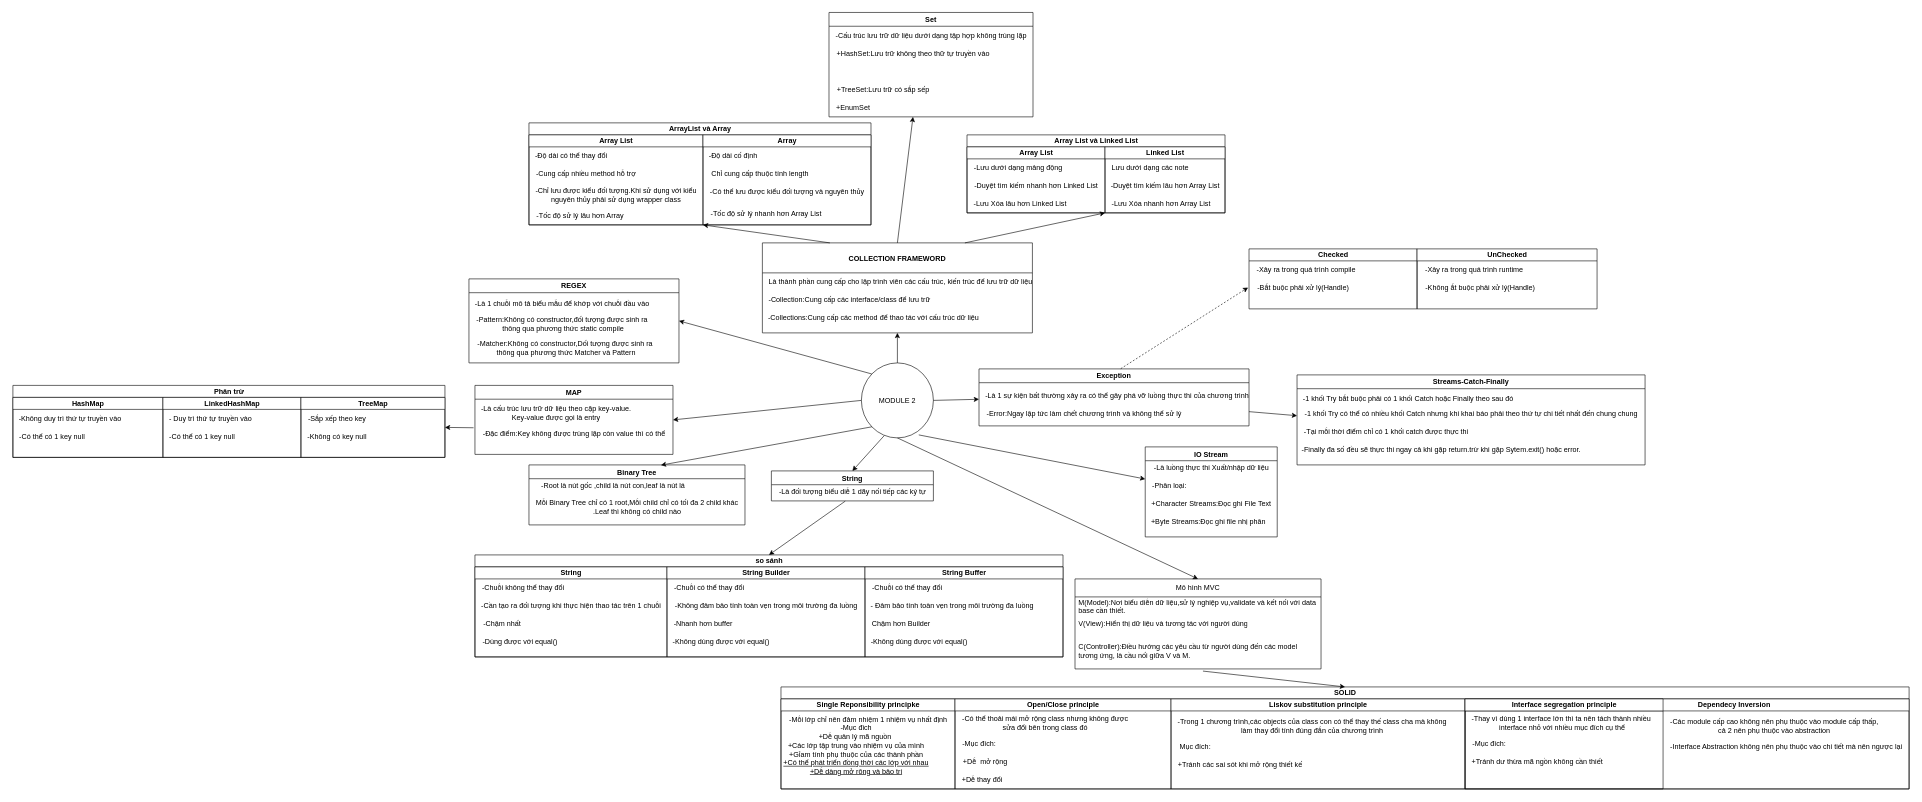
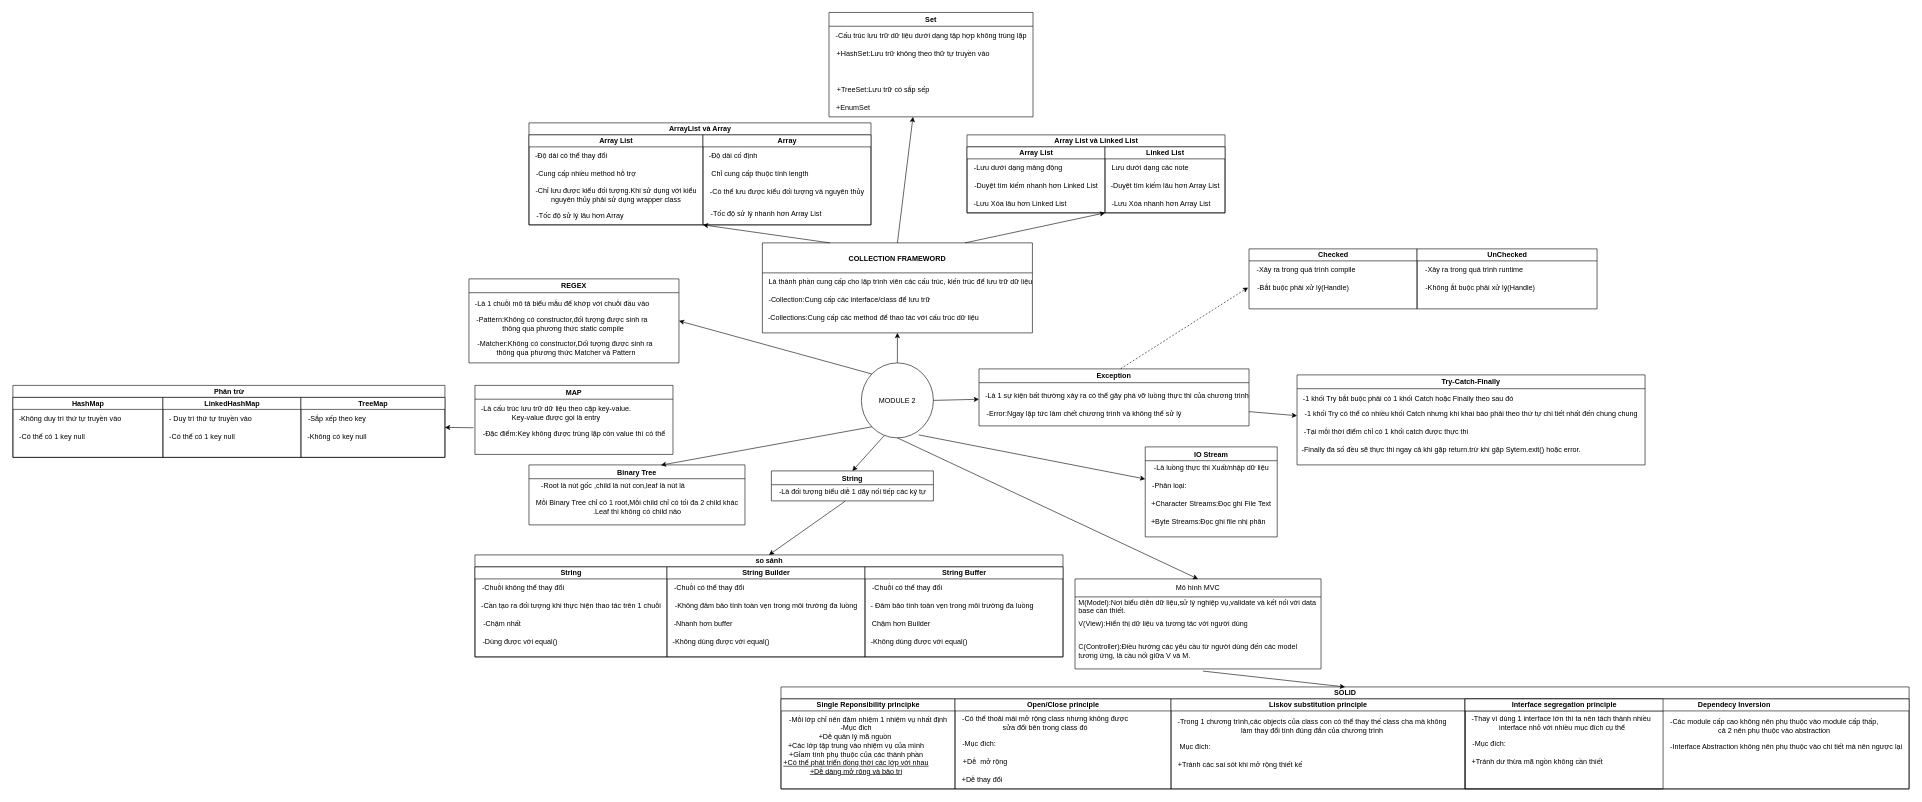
(1471, 382) -> (1471, 382)
(770, 410) -> none
